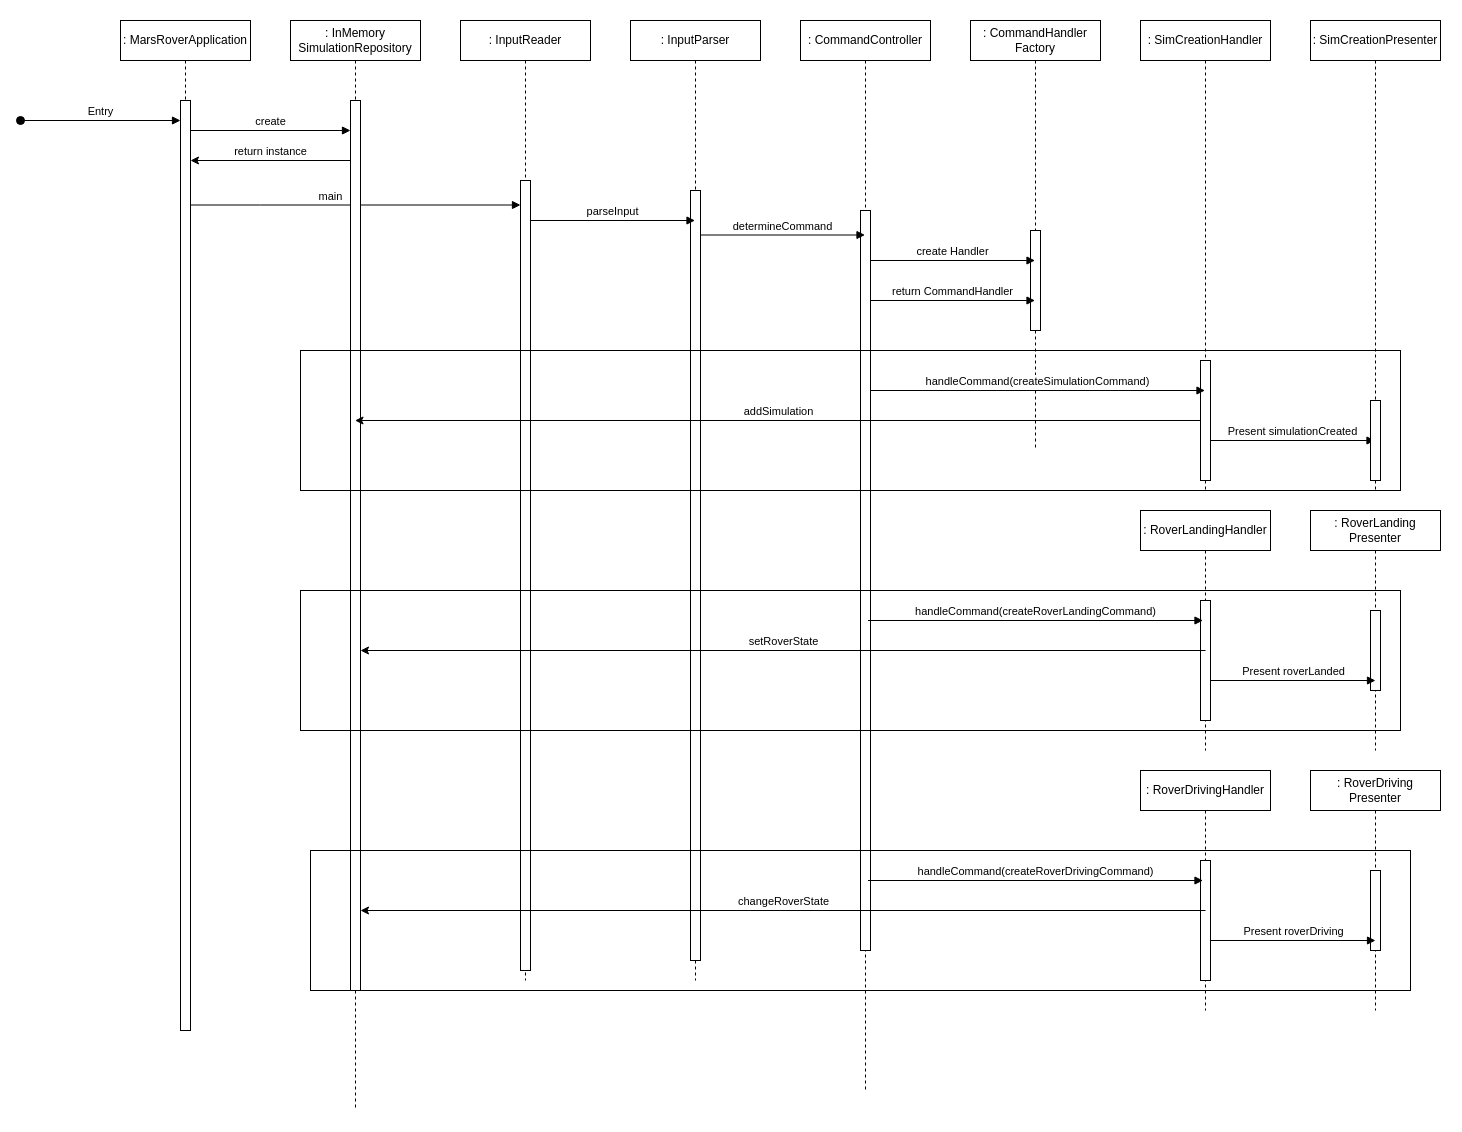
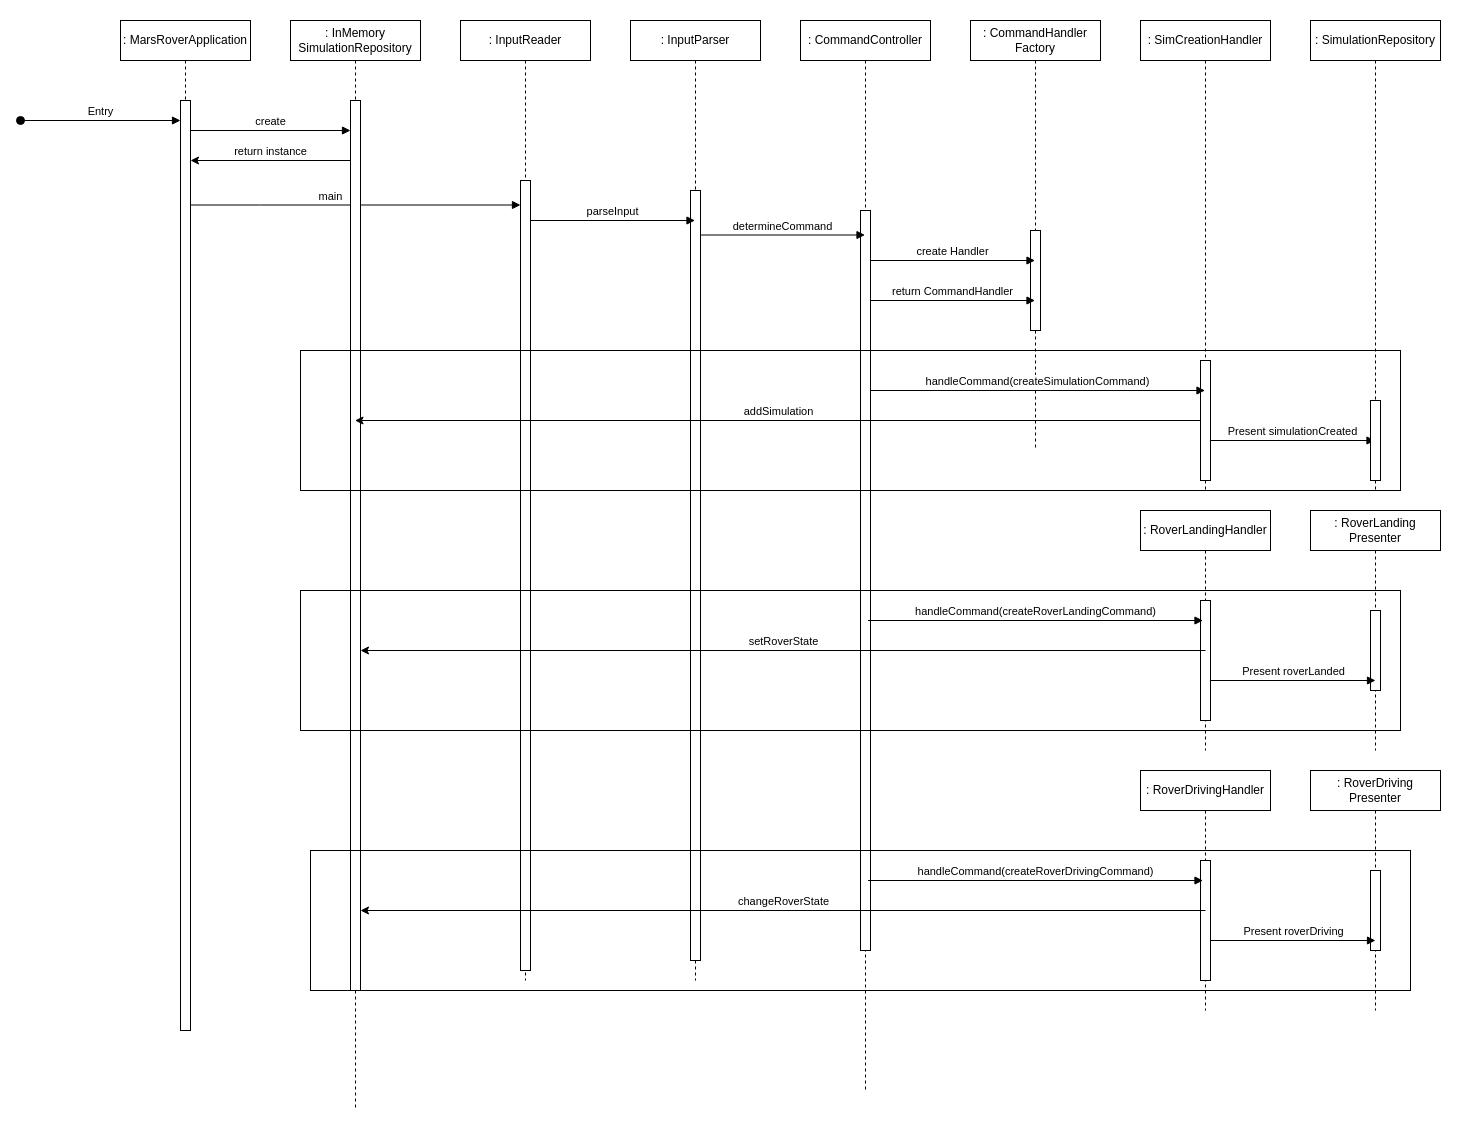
(1376, 41) -> (1376, 41)
